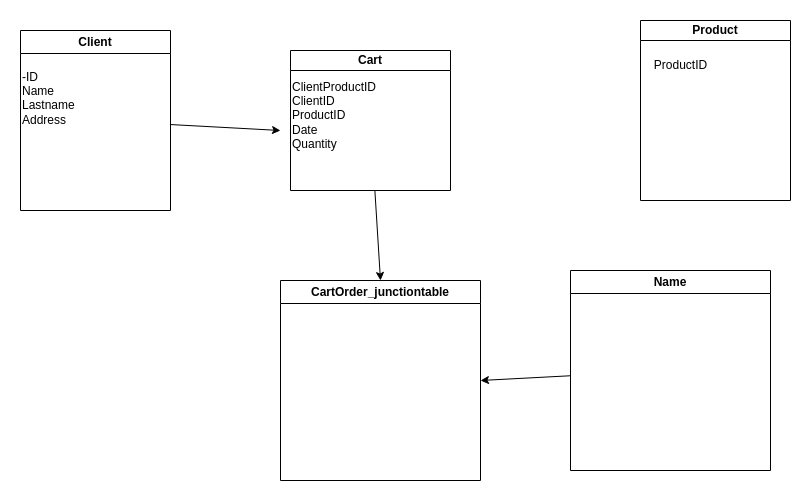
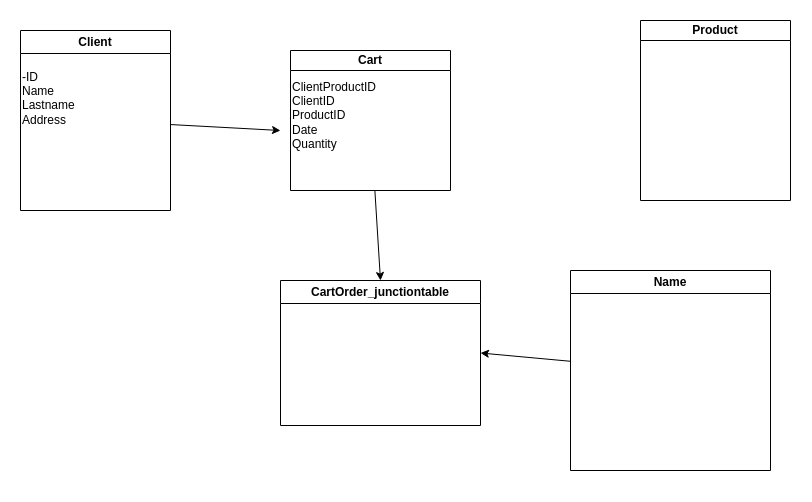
(681, 66) -> none
(381, 381) -> (381, 353)
